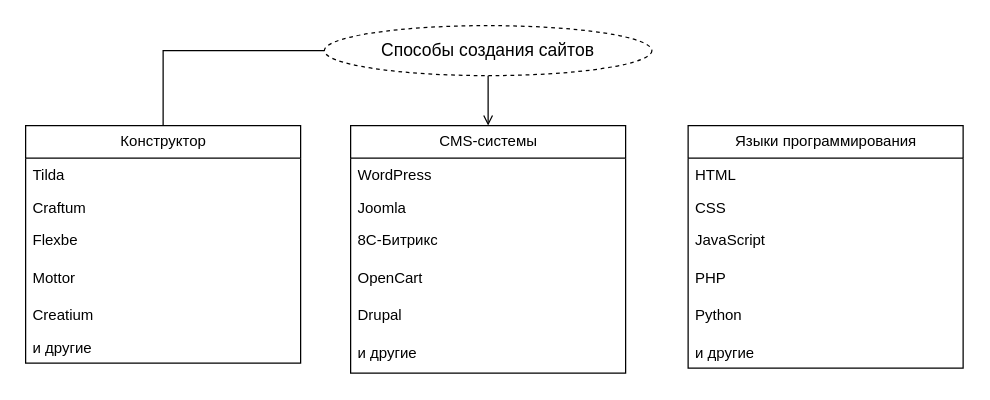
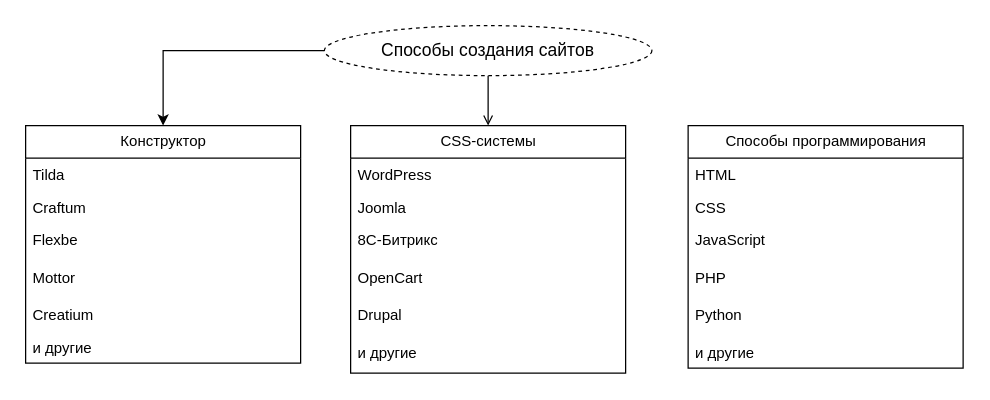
(163, 118) -> (163, 116)
(489, 142) -> (489, 142)
(826, 142) -> (826, 142)
